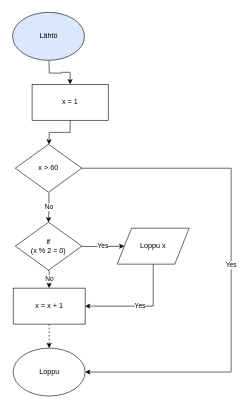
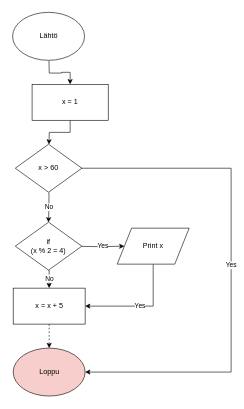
(49, 36) -> (49, 36)
(49, 246) -> (49, 246)
(153, 246) -> (153, 246)
(50, 306) -> (50, 306)
(49, 372) -> (49, 372)
